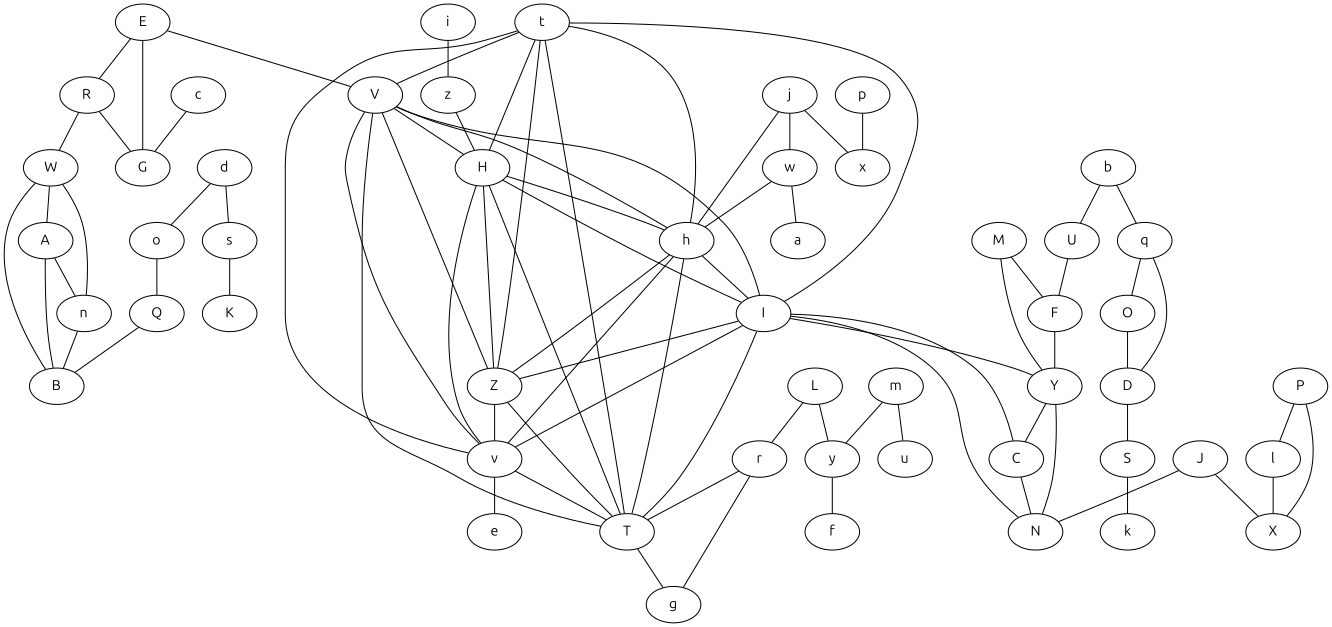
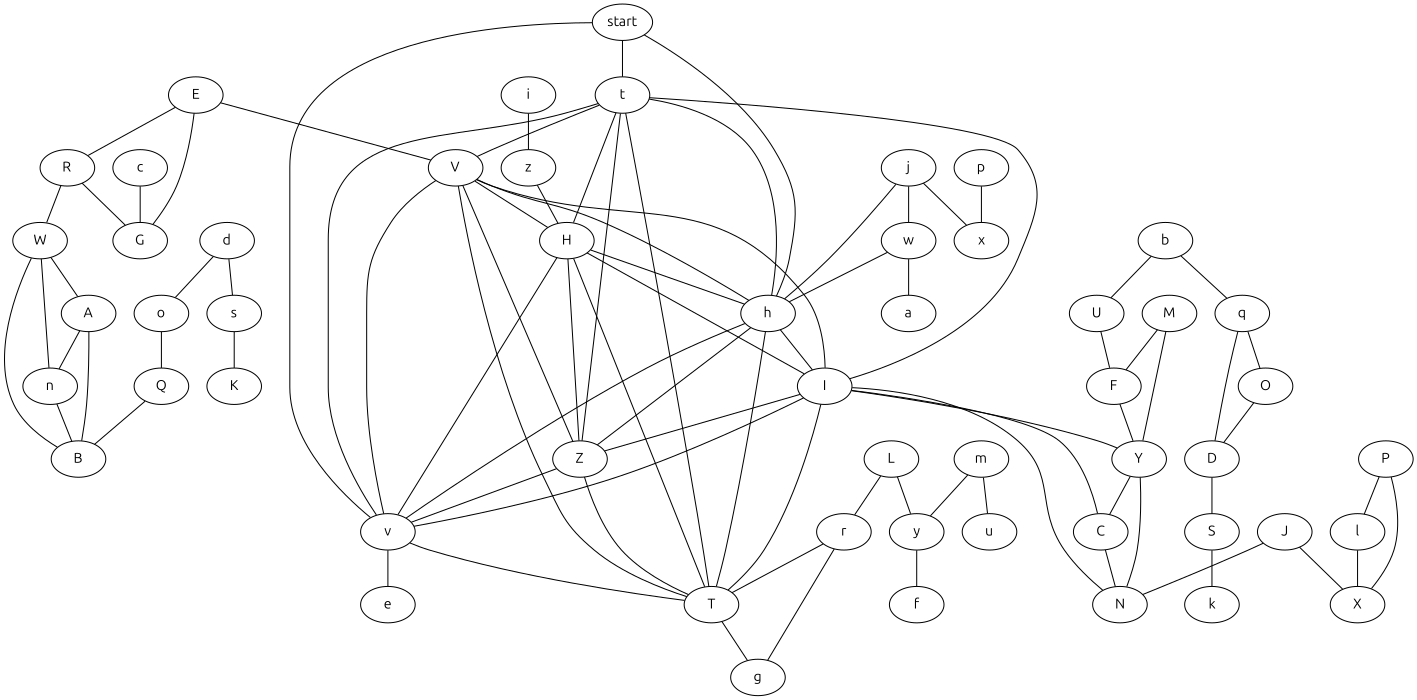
none -> (622, 22)
